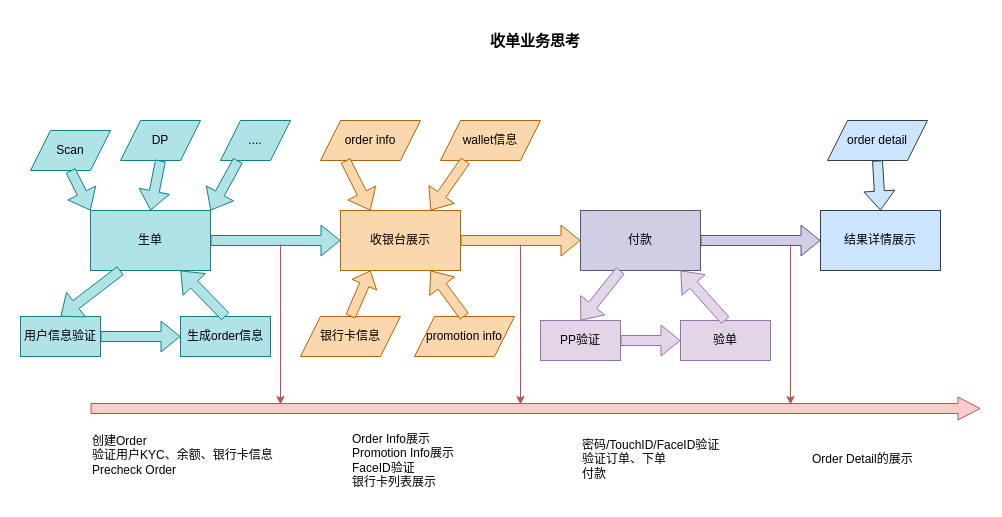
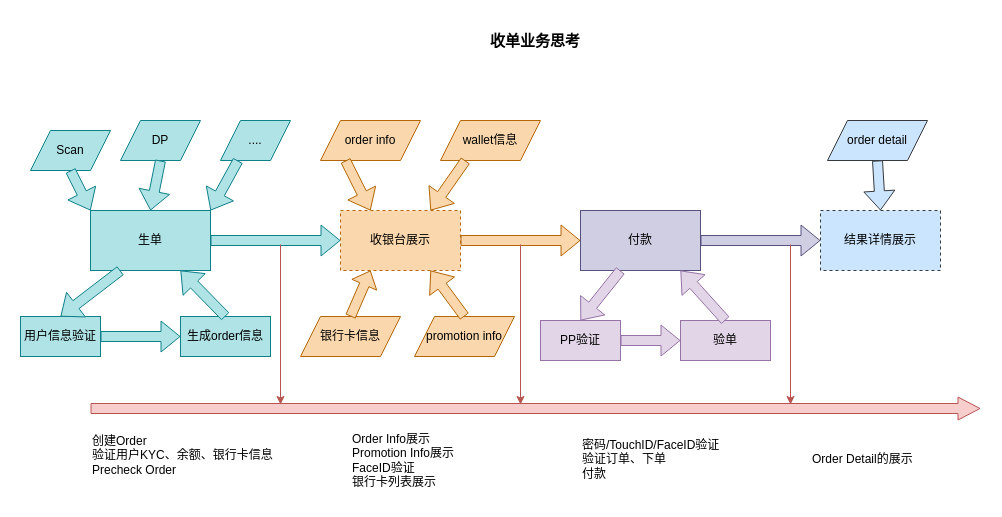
(401, 241) -> (401, 241)
(881, 241) -> (881, 241)
